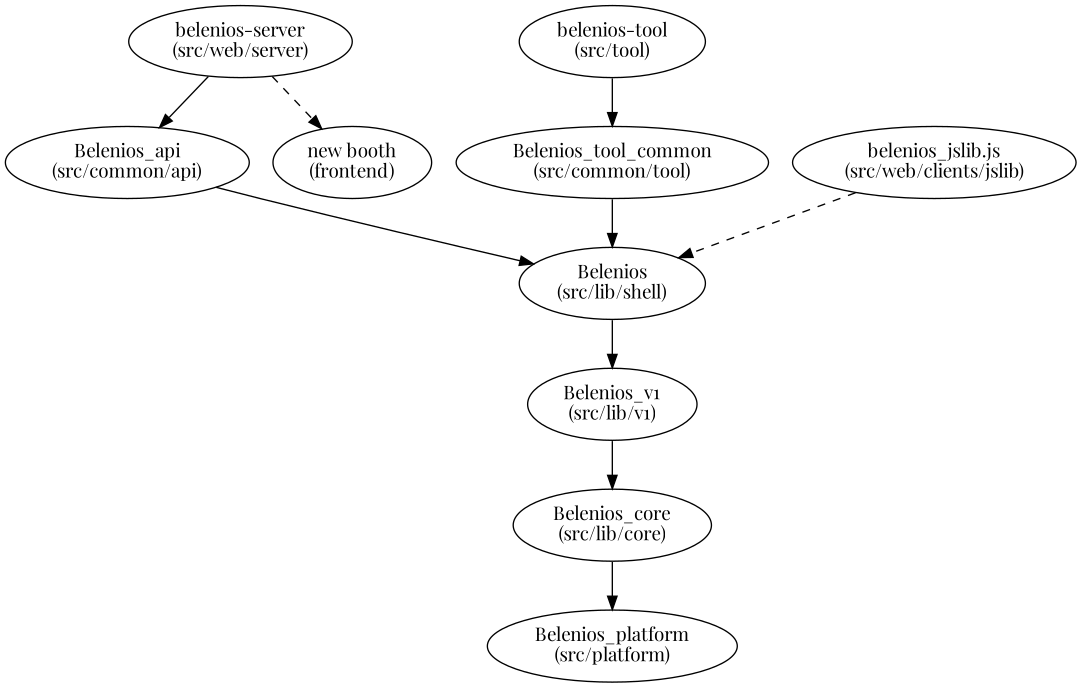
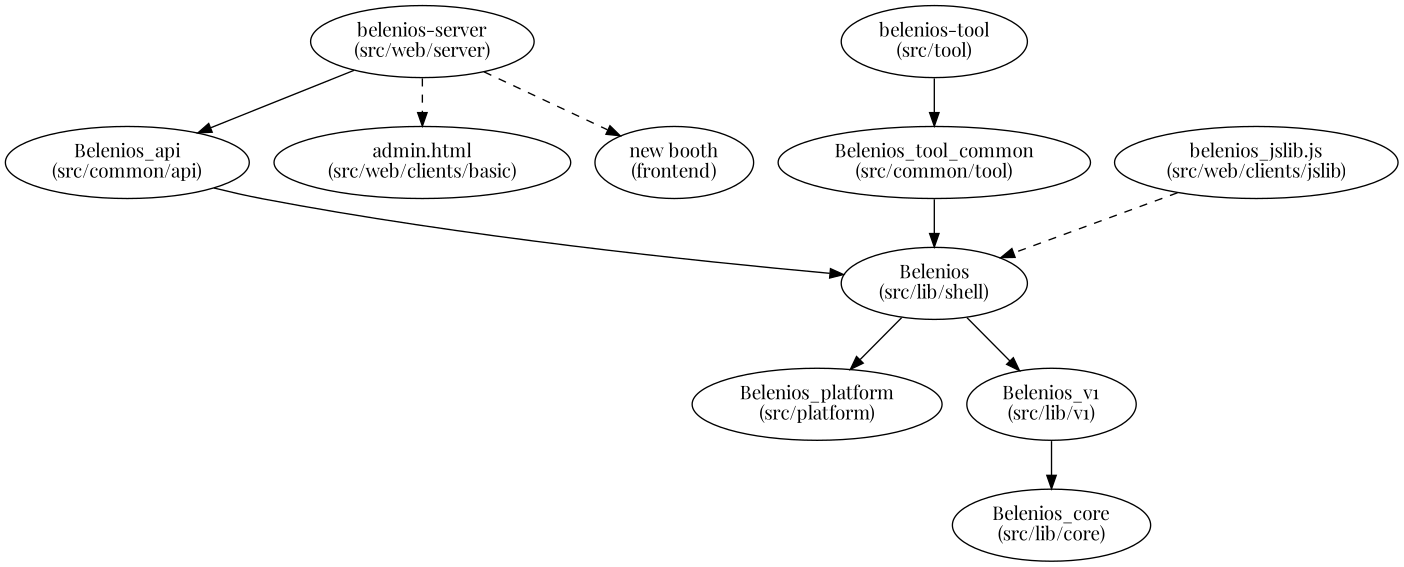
none -> (422, 162)
(612, 579) -> (881, 339)
